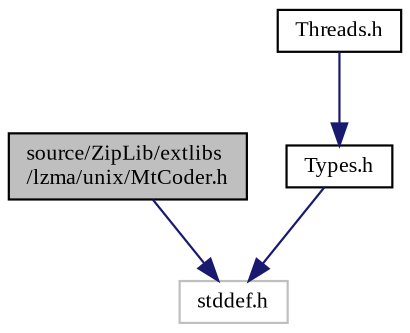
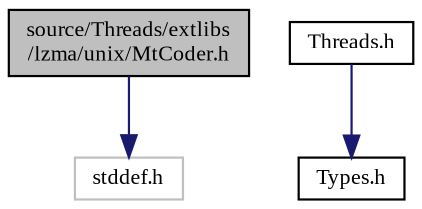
(128, 166) -> (129, 43)
(293, 226) -> none
